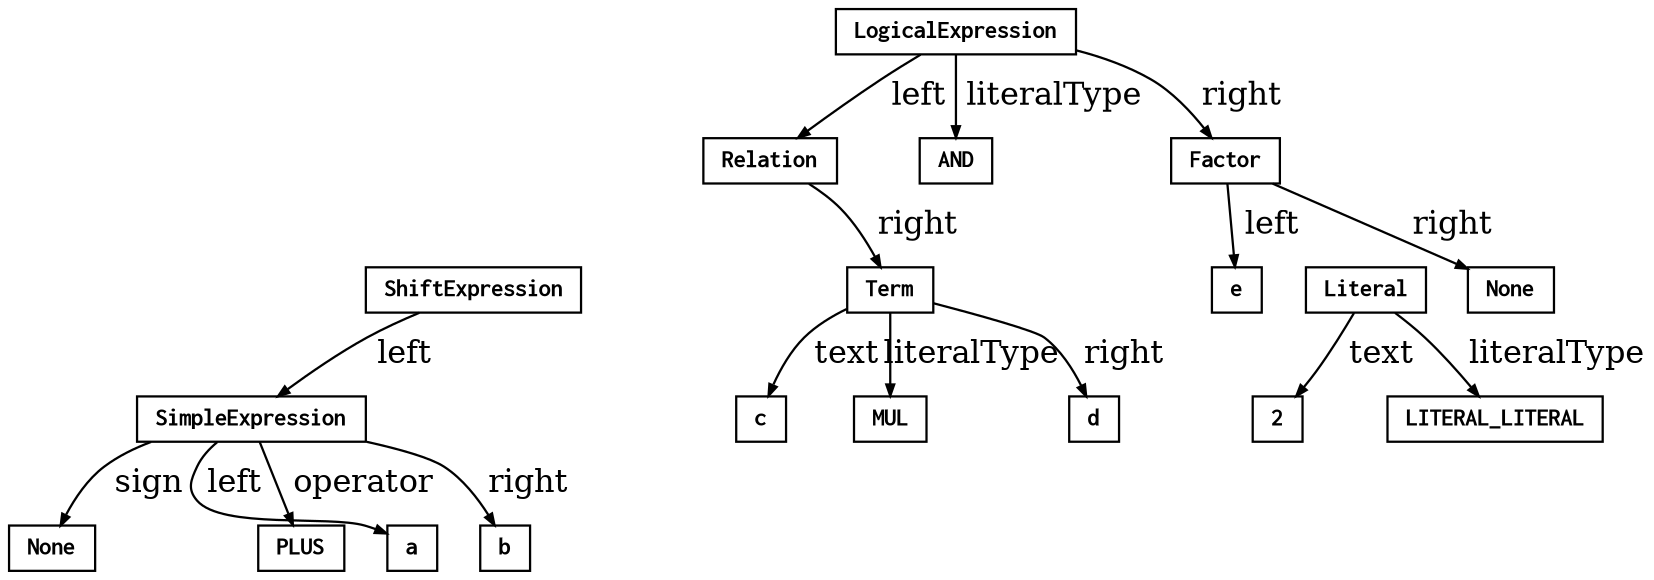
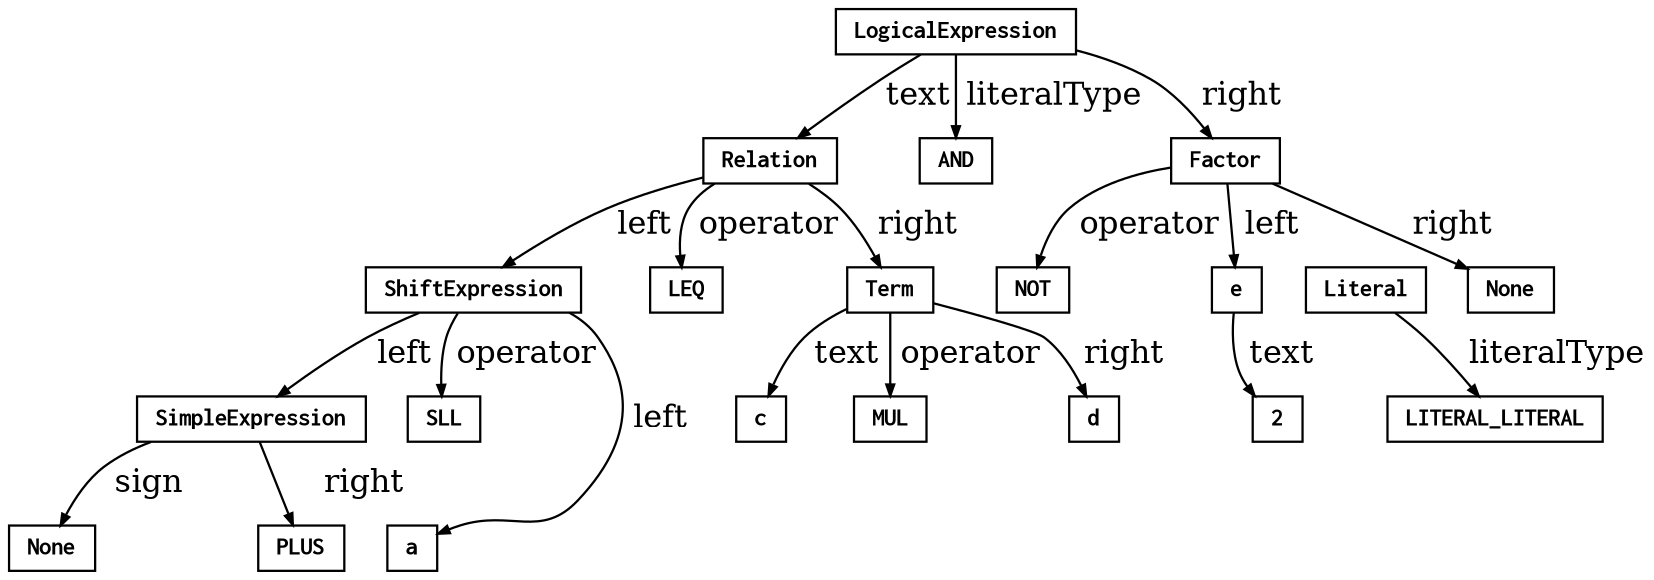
(914, 96) -> (914, 96)
none -> (604, 210)
none -> (686, 290)
none -> (1033, 290)
(1330, 351) -> (1234, 351)
(966, 355) -> (966, 355)
none -> (444, 419)
(359, 484) -> (359, 484)
(251, 518) -> (603, 468)
(505, 548) -> none
